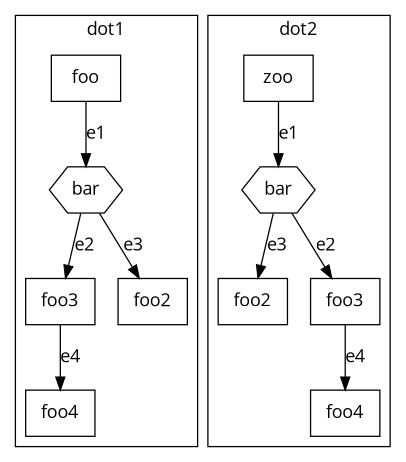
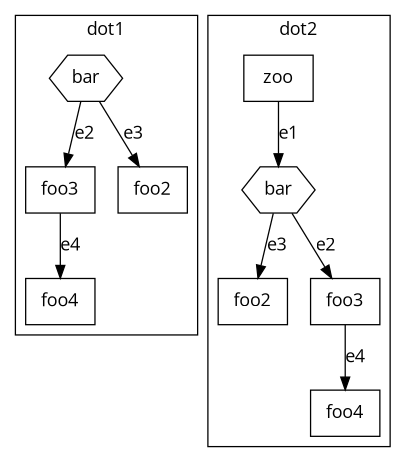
(86, 78) -> none
